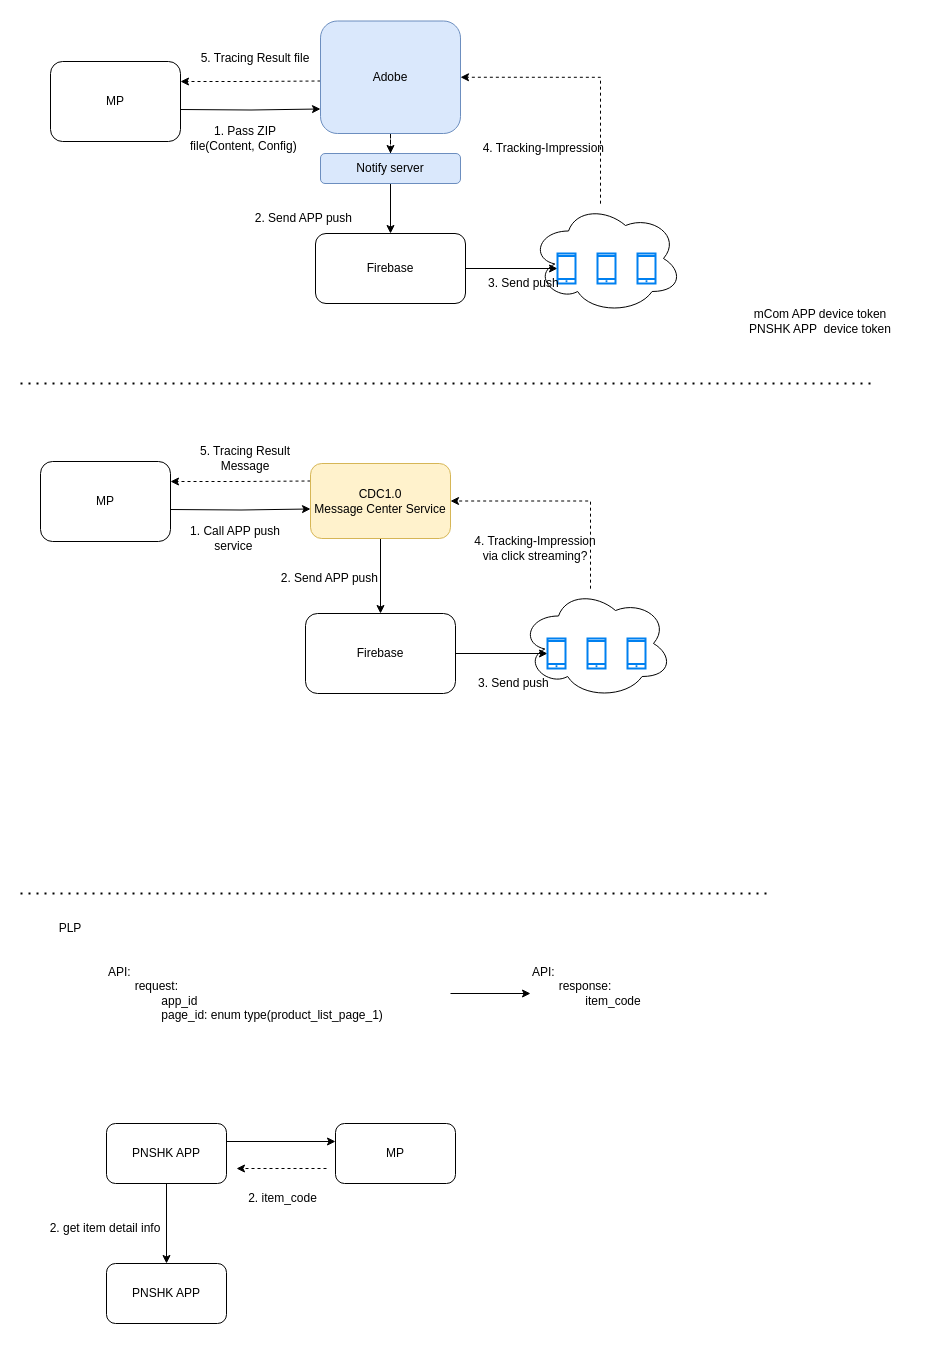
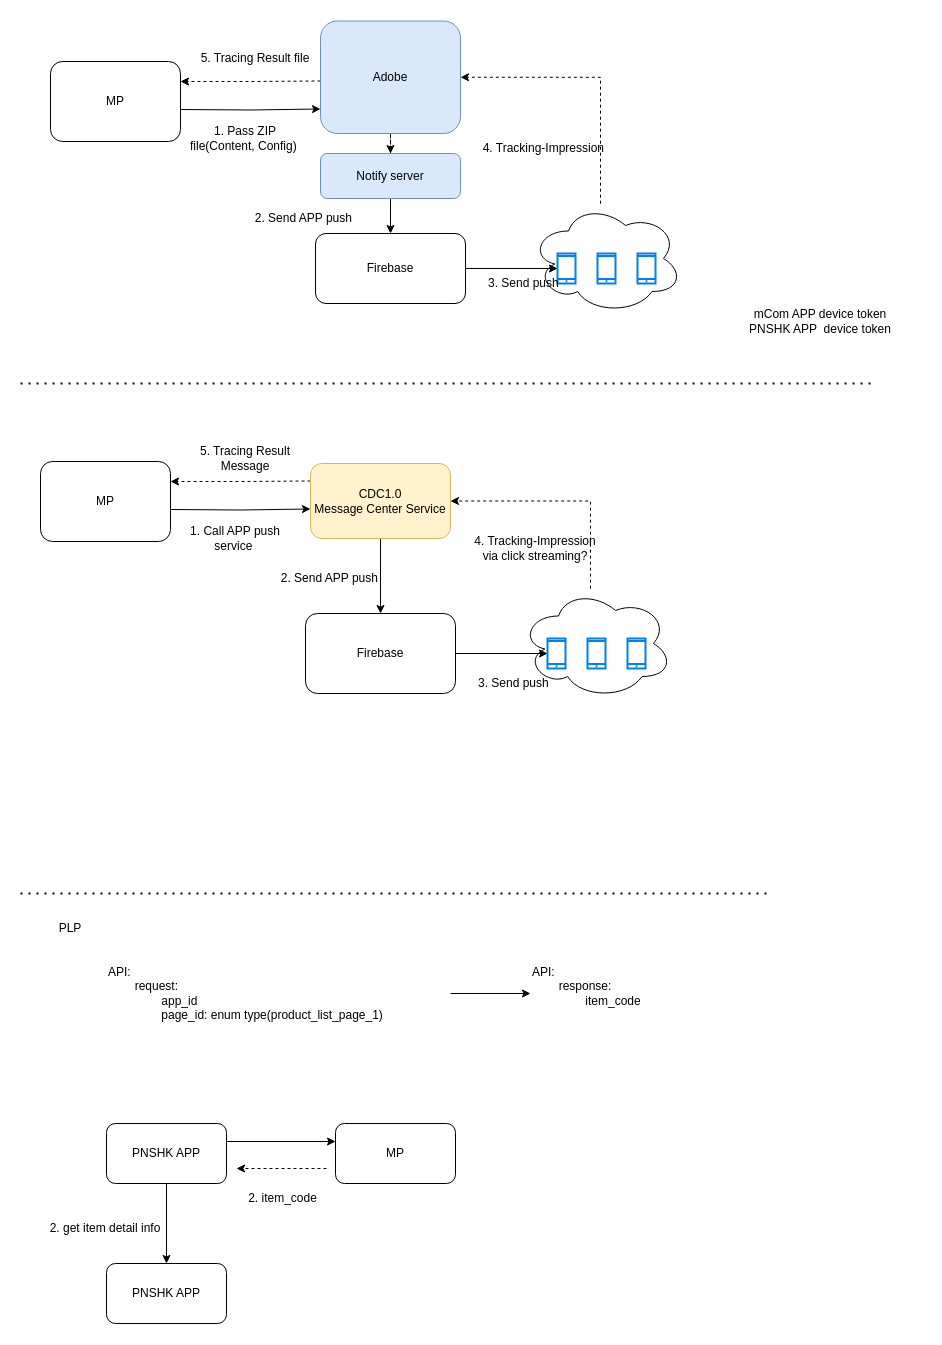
(391, 169) -> (391, 176)
